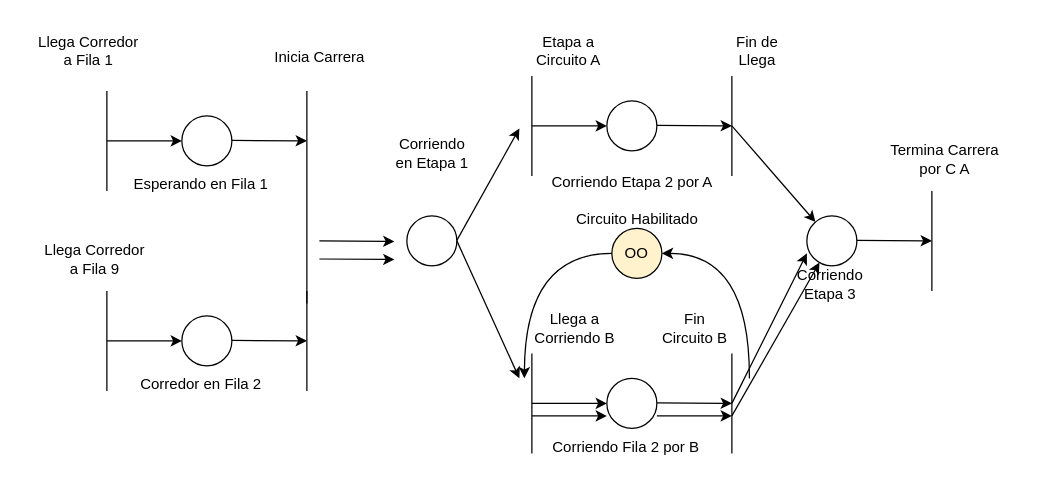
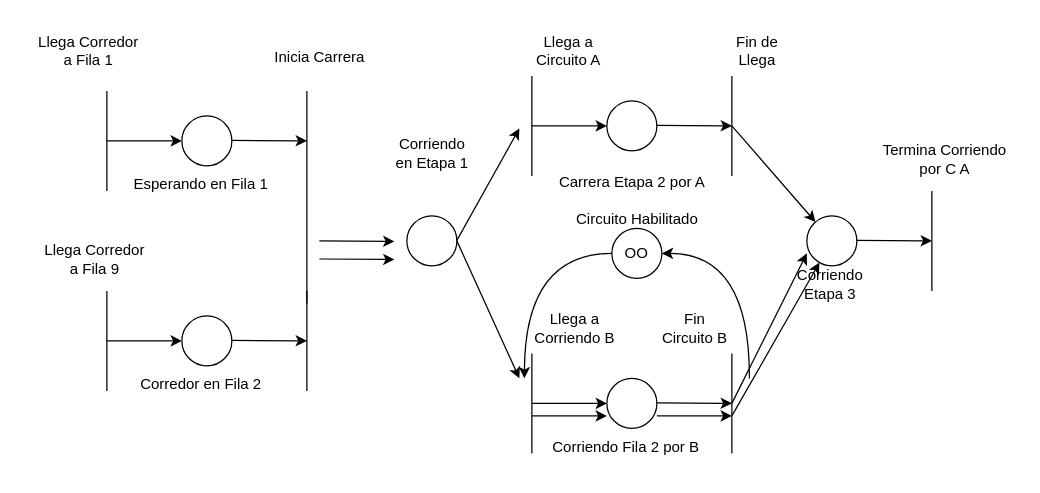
(569, 51) -> (569, 51)
(945, 159) -> (945, 159)
(633, 182) -> (633, 182)
(637, 253) -> (637, 253)
